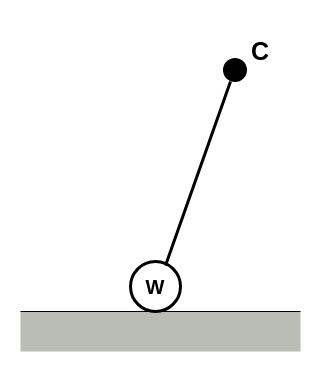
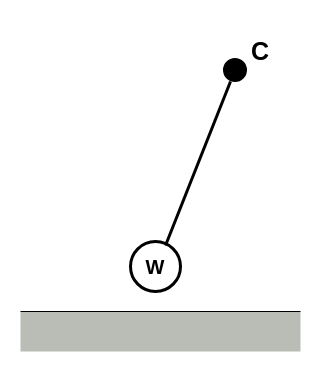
(156, 287) -> (156, 267)
